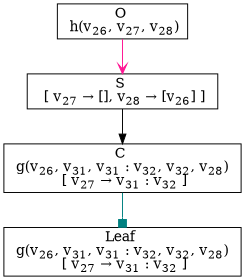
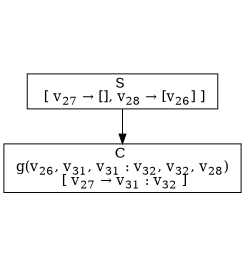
(122, 21) -> none
(122, 252) -> none
